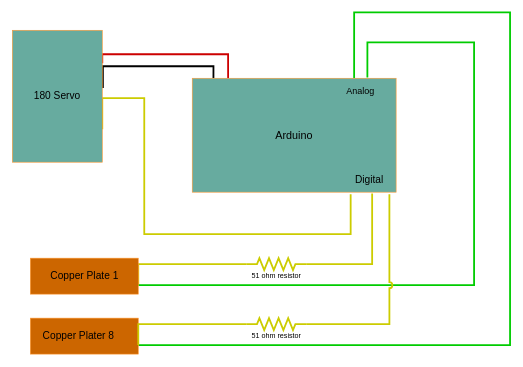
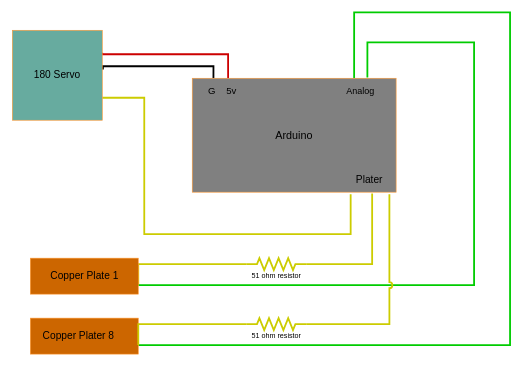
none -> (222, 90)
(57, 96) -> (57, 75)
(294, 135) -> (294, 135)
(370, 180) -> (370, 180)
